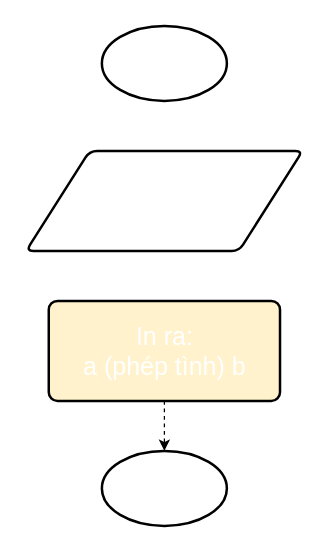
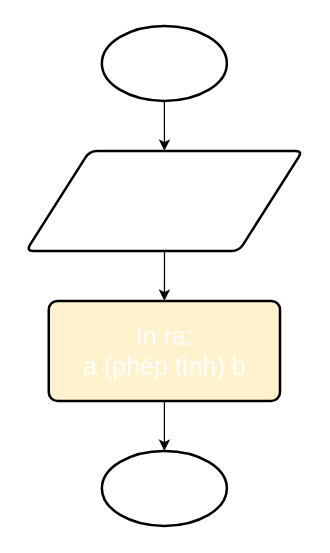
none -> (164, 122)
none -> (165, 272)
(164, 421) -> (164, 421)
